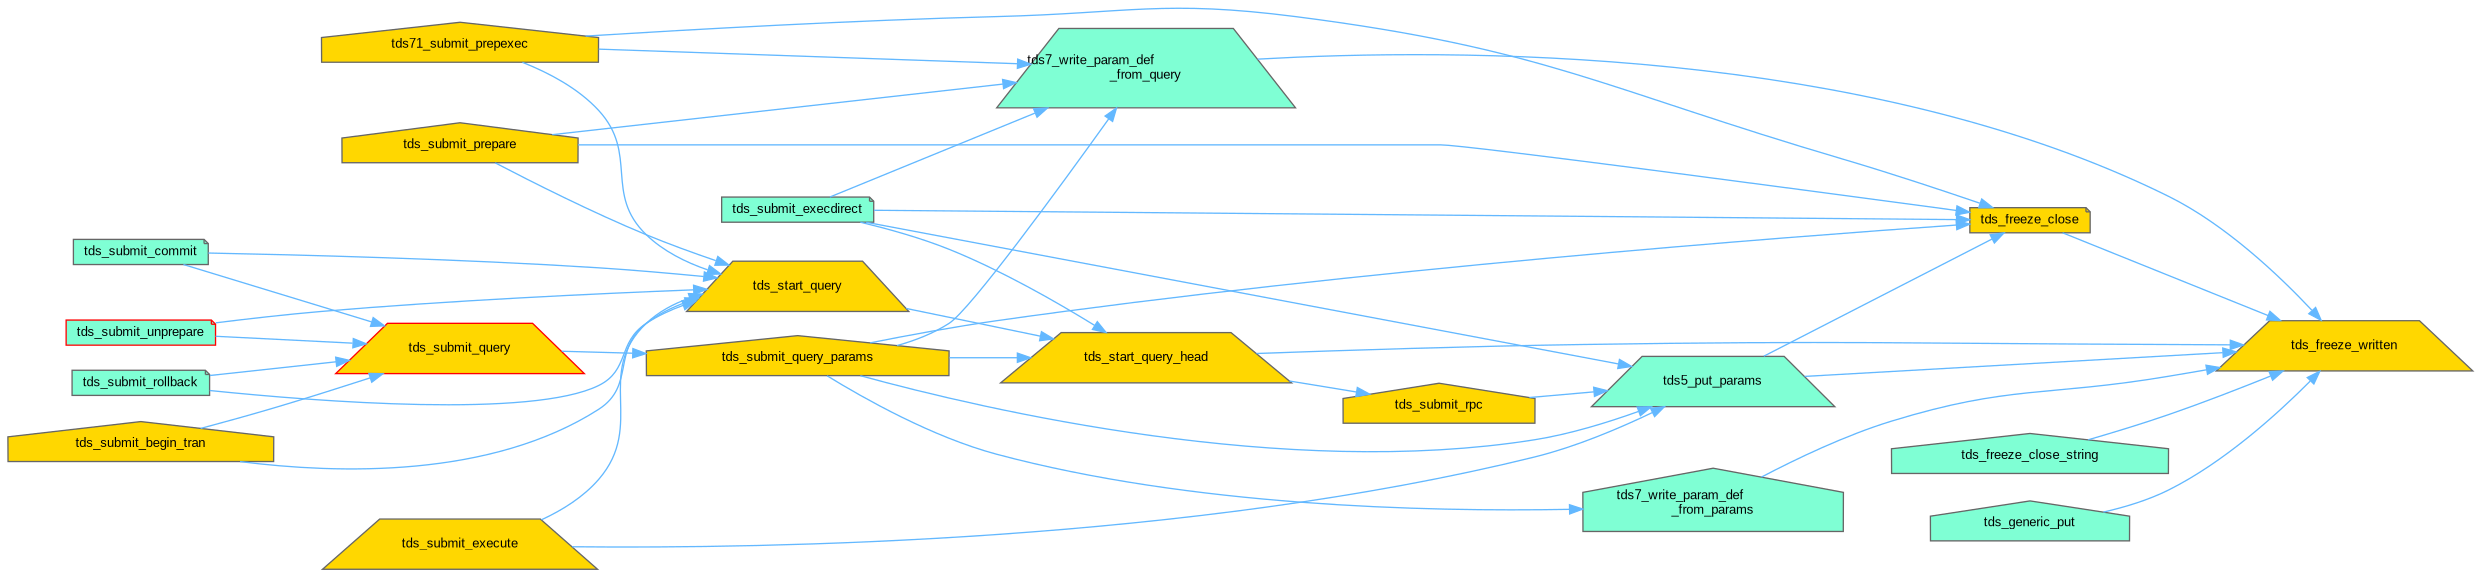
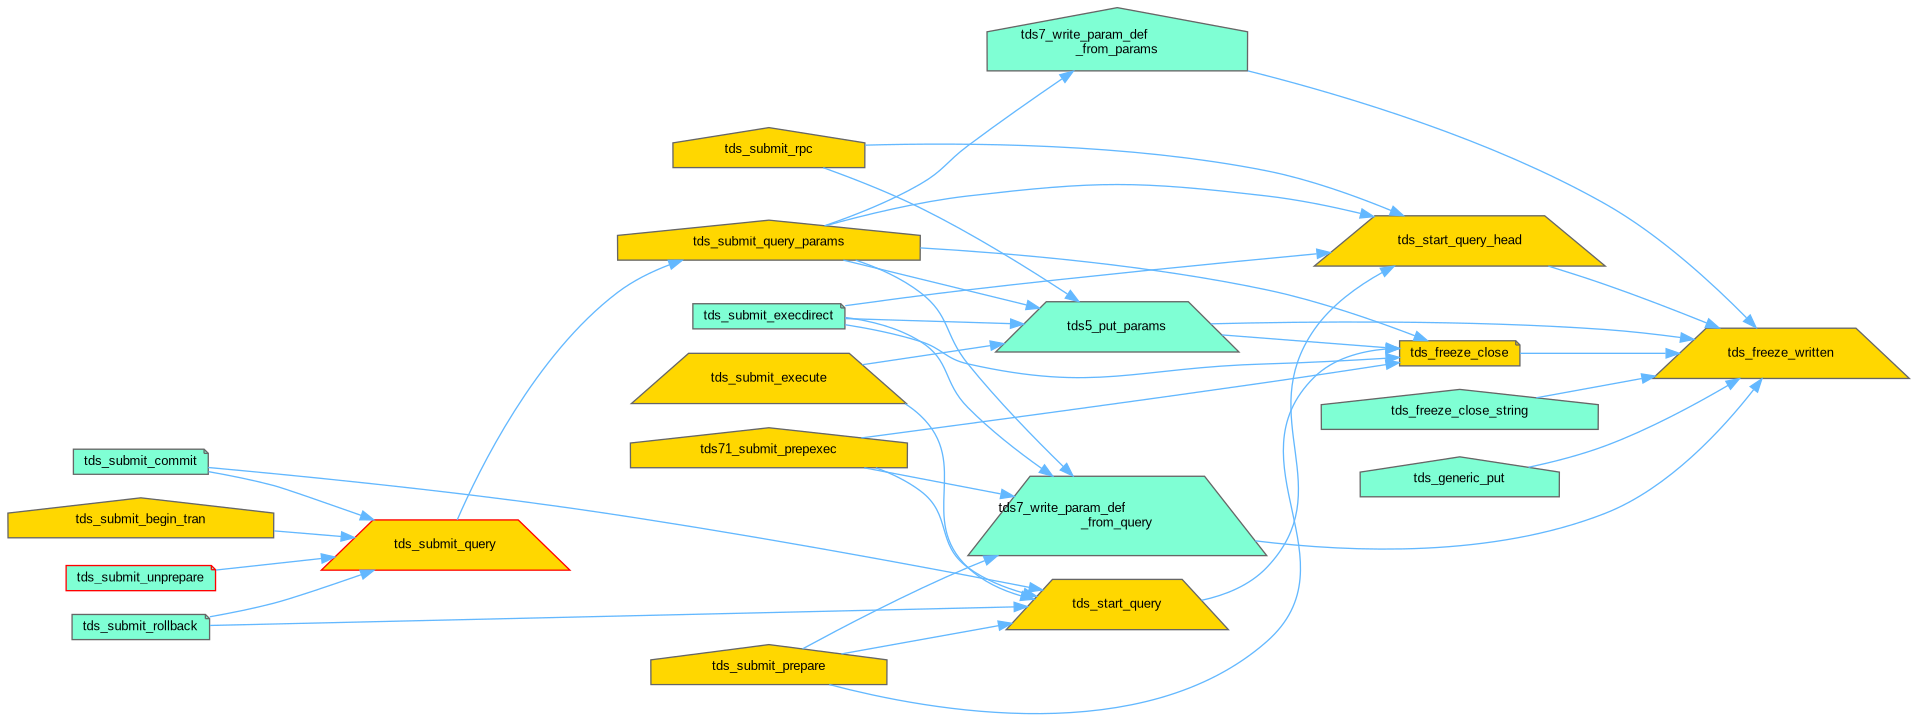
(454, 302) -> none
(1323, 386) -> (1132, 152)
(496, 452) -> none
